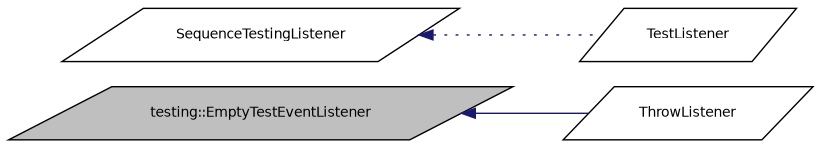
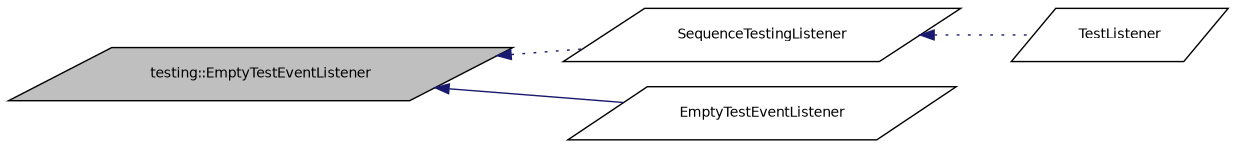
none -> (547, 52)
(688, 113) -> (762, 113)
